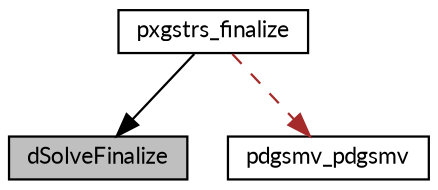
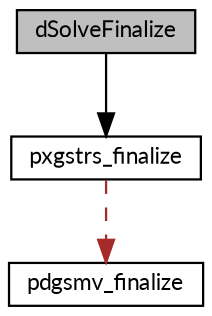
(163, 87) -> (106, 83)
(328, 158) -> (106, 284)
